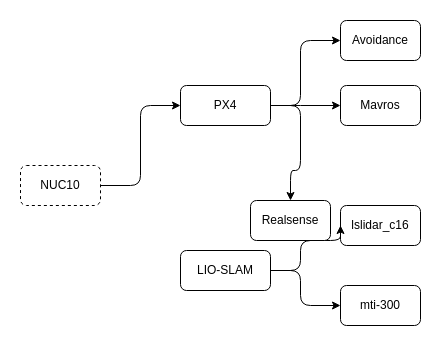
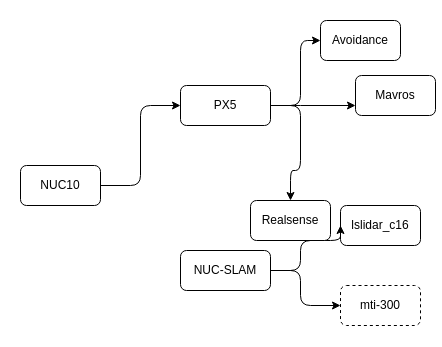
(381, 41) -> (361, 41)
(226, 106) -> (226, 106)
(381, 106) -> (396, 96)
(61, 186) -> (61, 186)
(226, 271) -> (226, 271)
(381, 306) -> (381, 306)
